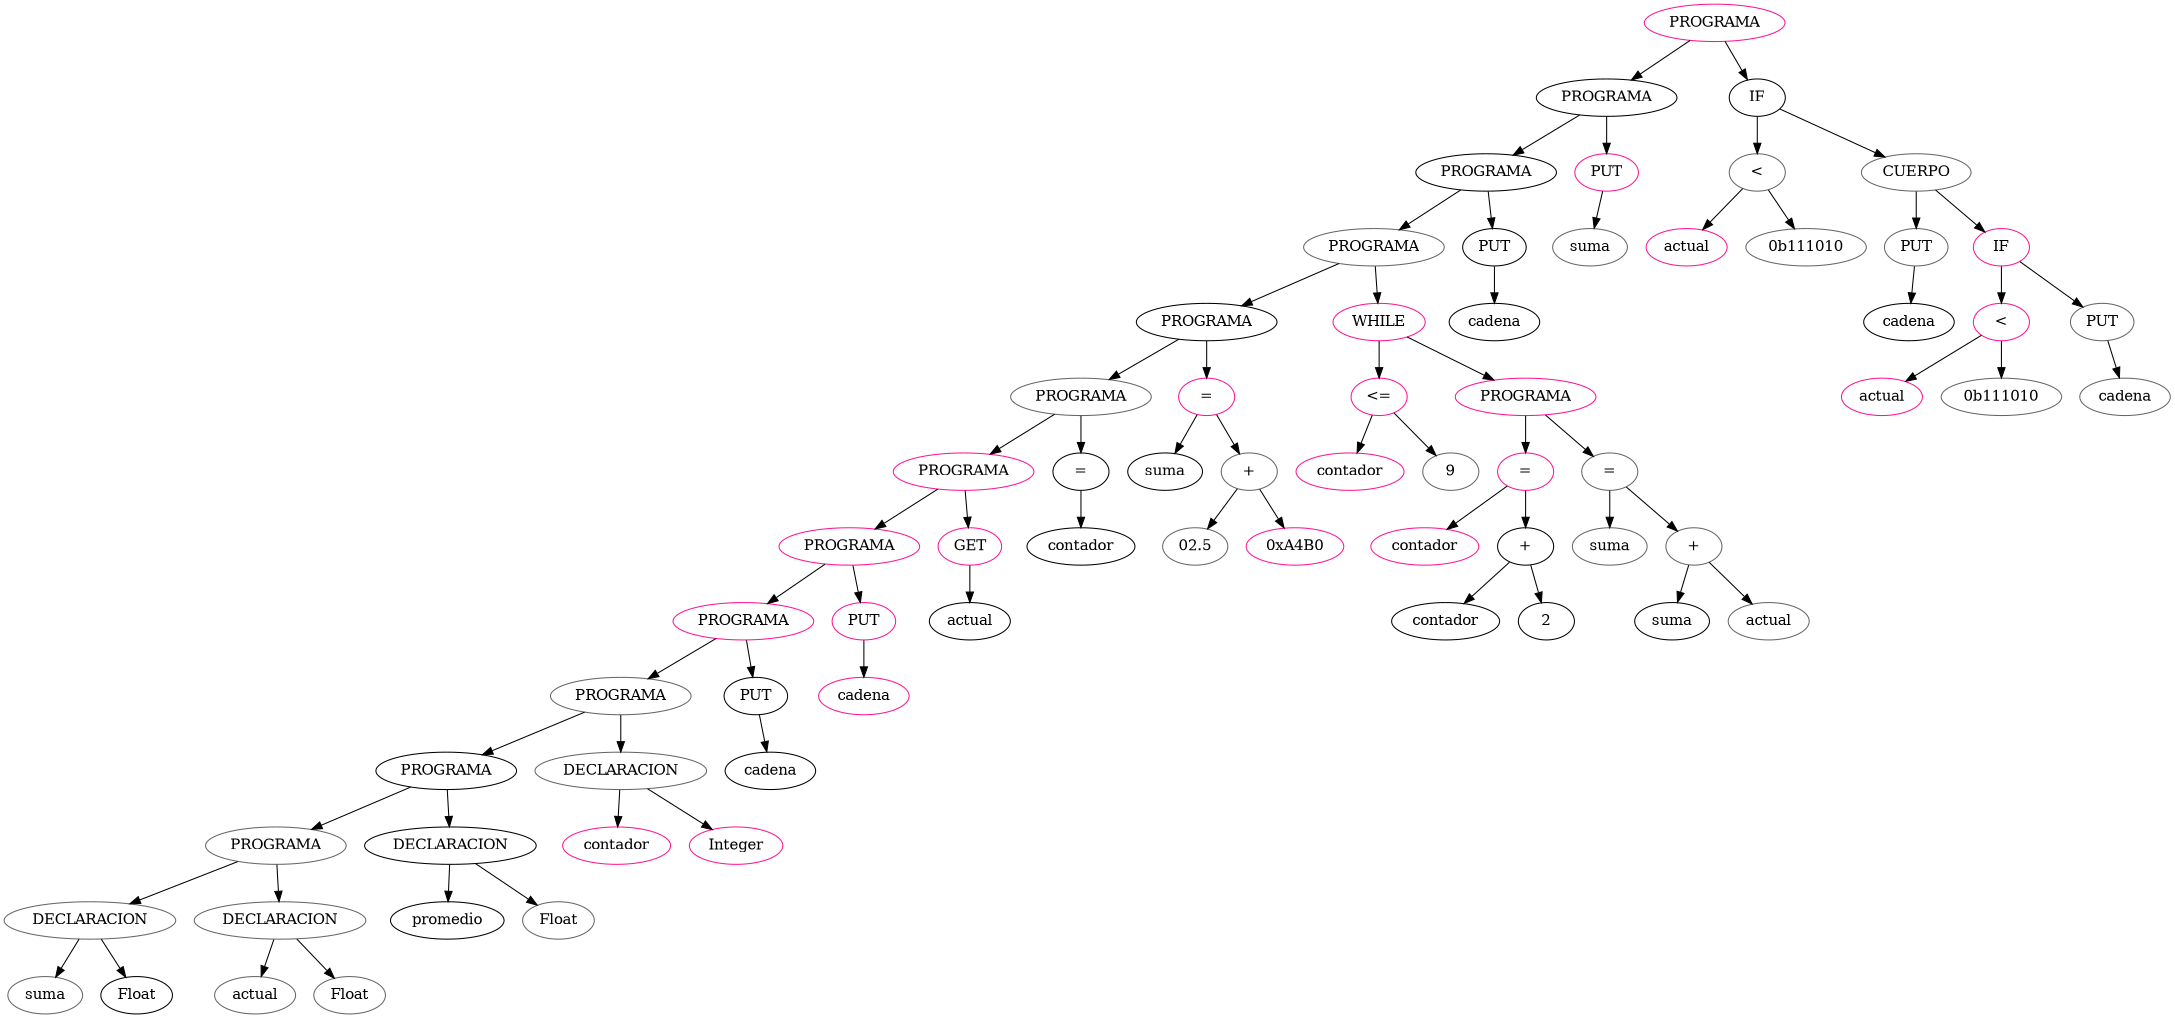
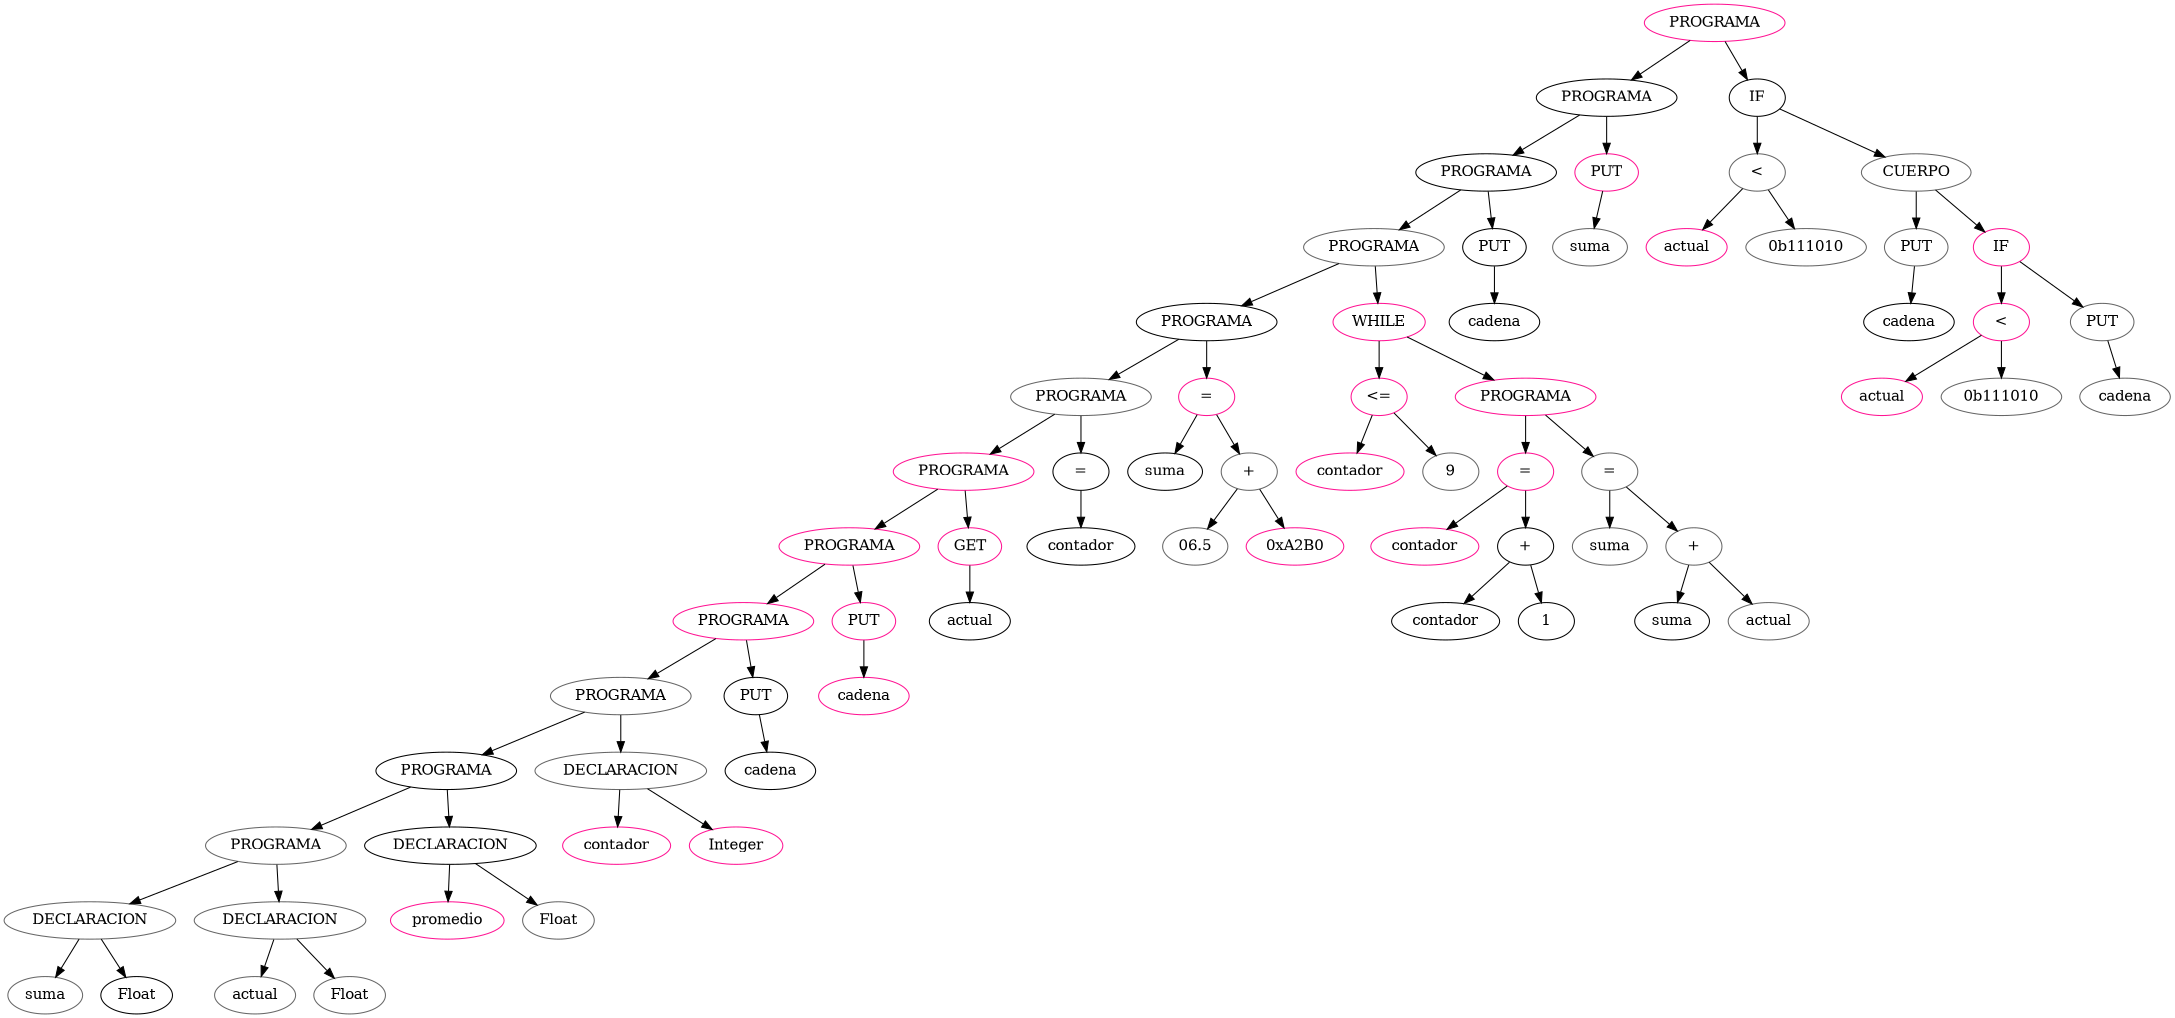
(1195, 546) -> (1195, 546)
(1295, 546) -> (1295, 546)
(1546, 621) -> (1546, 621)
(447, 920) -> (447, 920)
